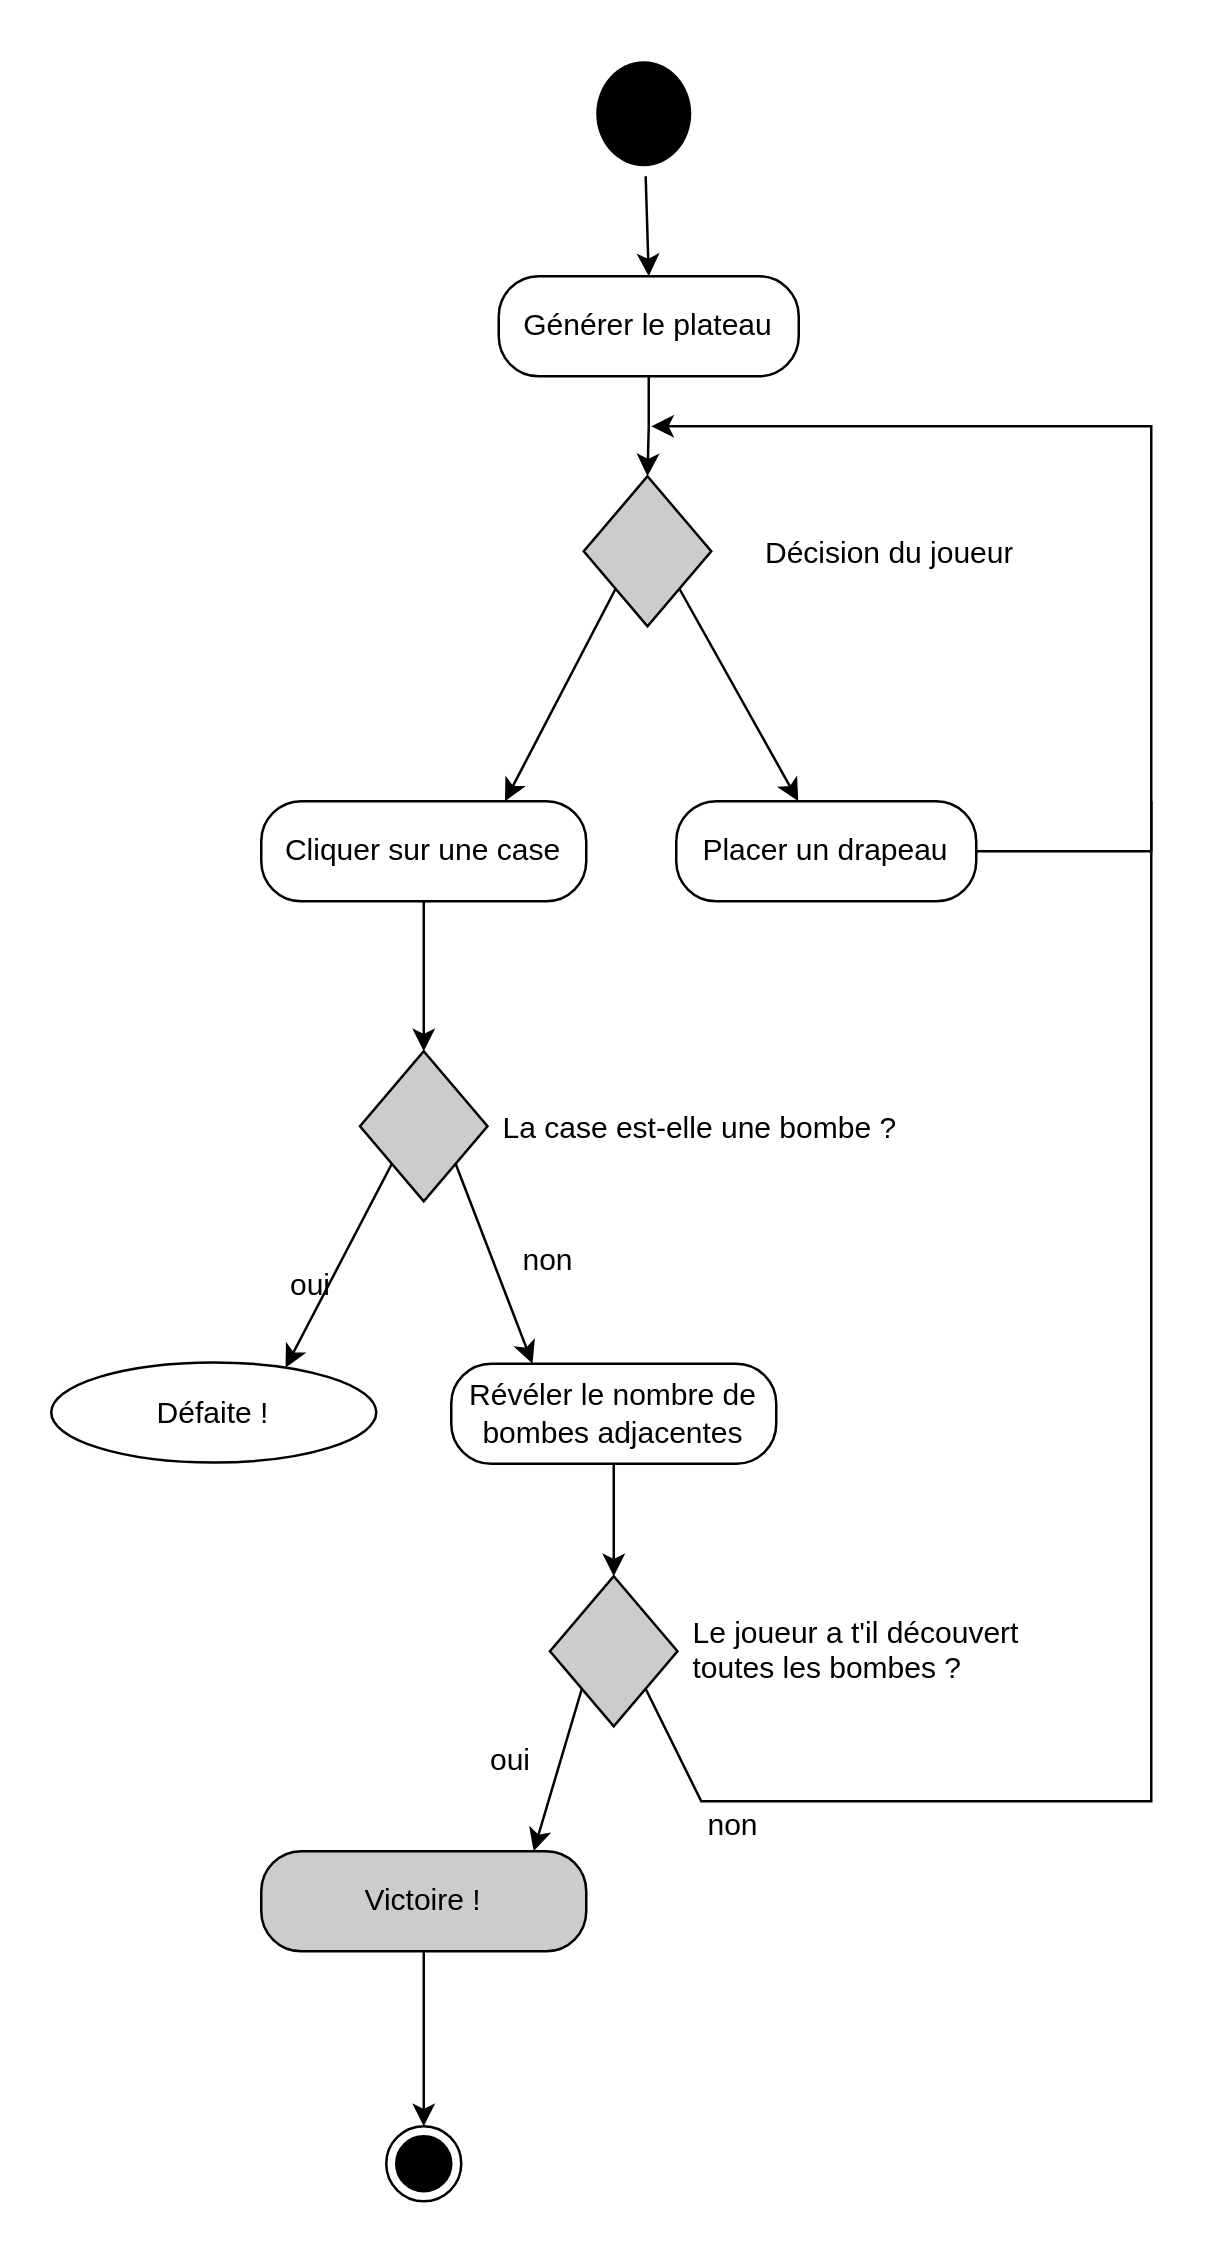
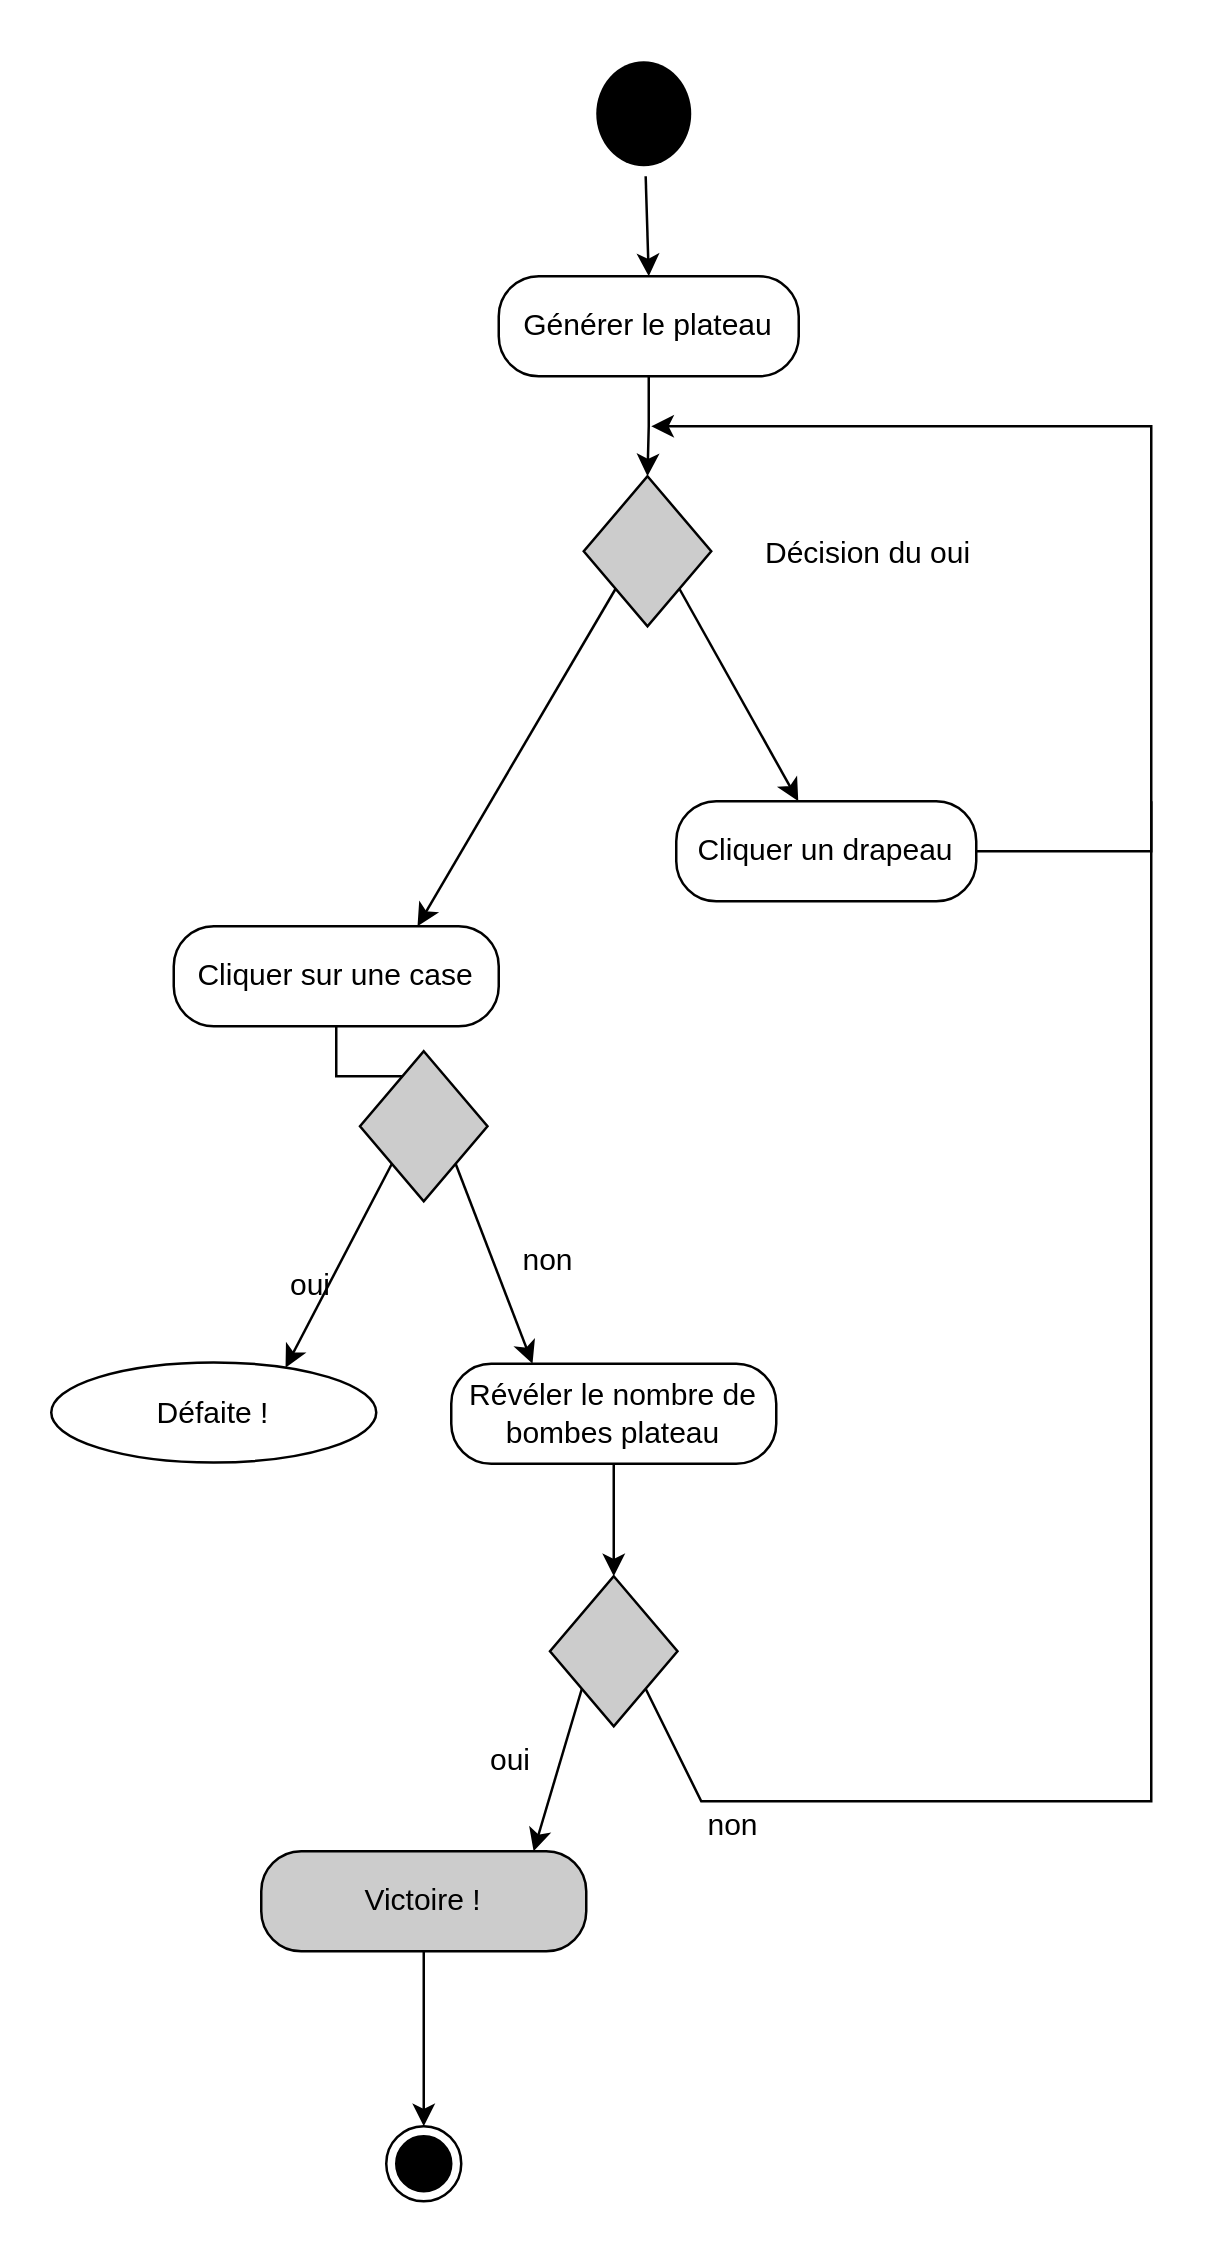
(902, 554) -> (873, 554)
(424, 851) -> (336, 976)
(826, 851) -> (826, 851)
(725, 1126) -> none
(614, 1414) -> (614, 1414)
(877, 1651) -> none
